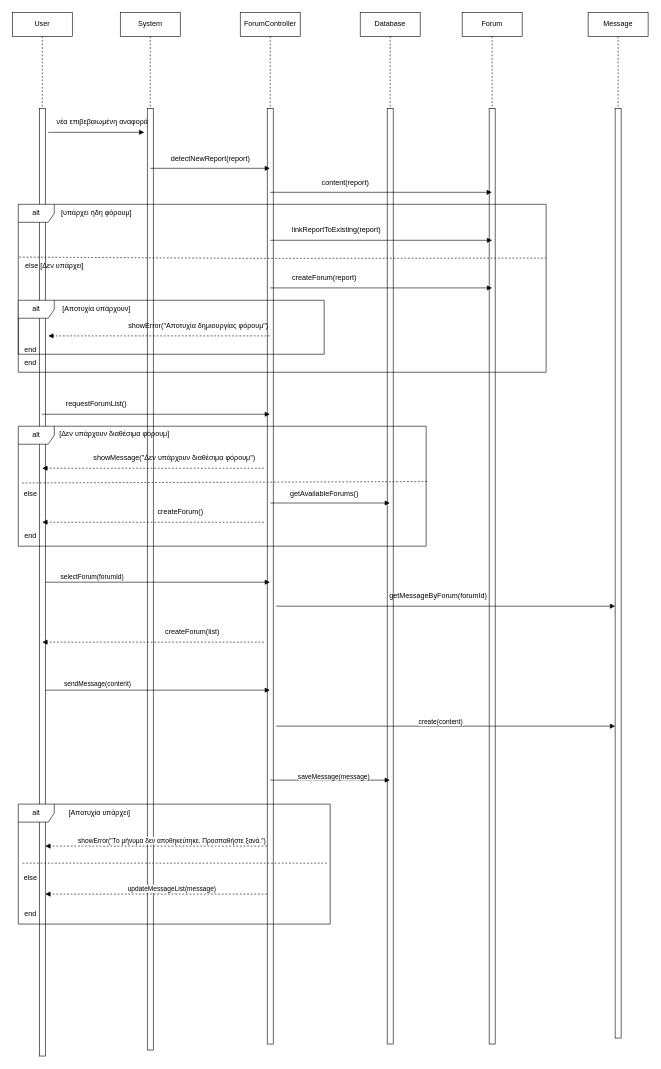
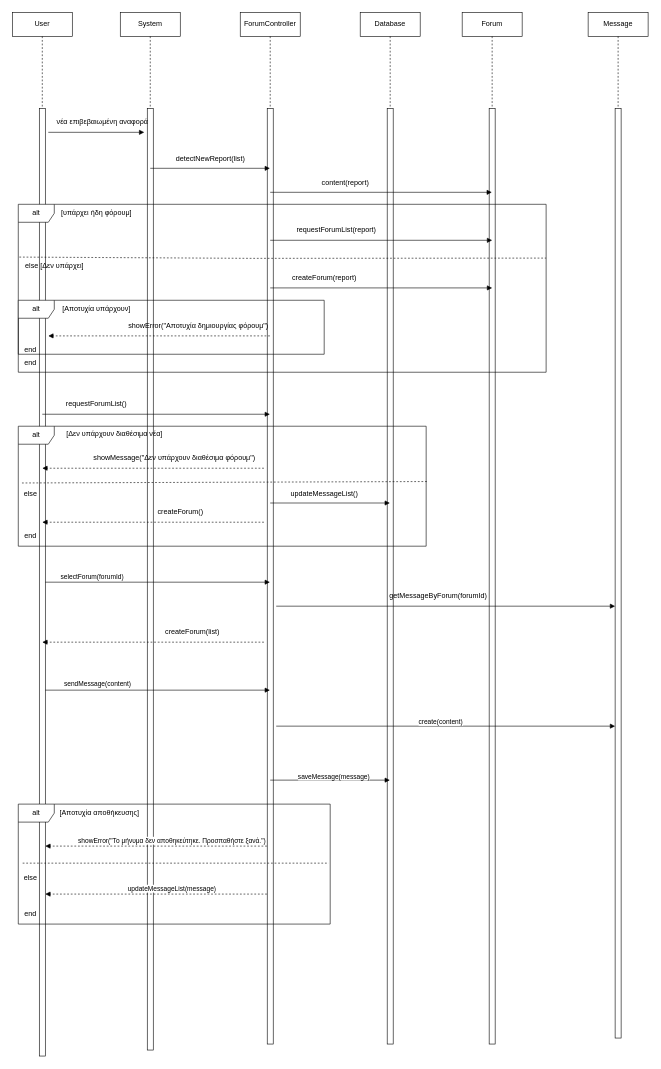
(211, 159) -> (211, 159)
(337, 230) -> (337, 230)
(115, 434) -> (115, 434)
(325, 494) -> (325, 494)
(100, 813) -> (100, 813)
